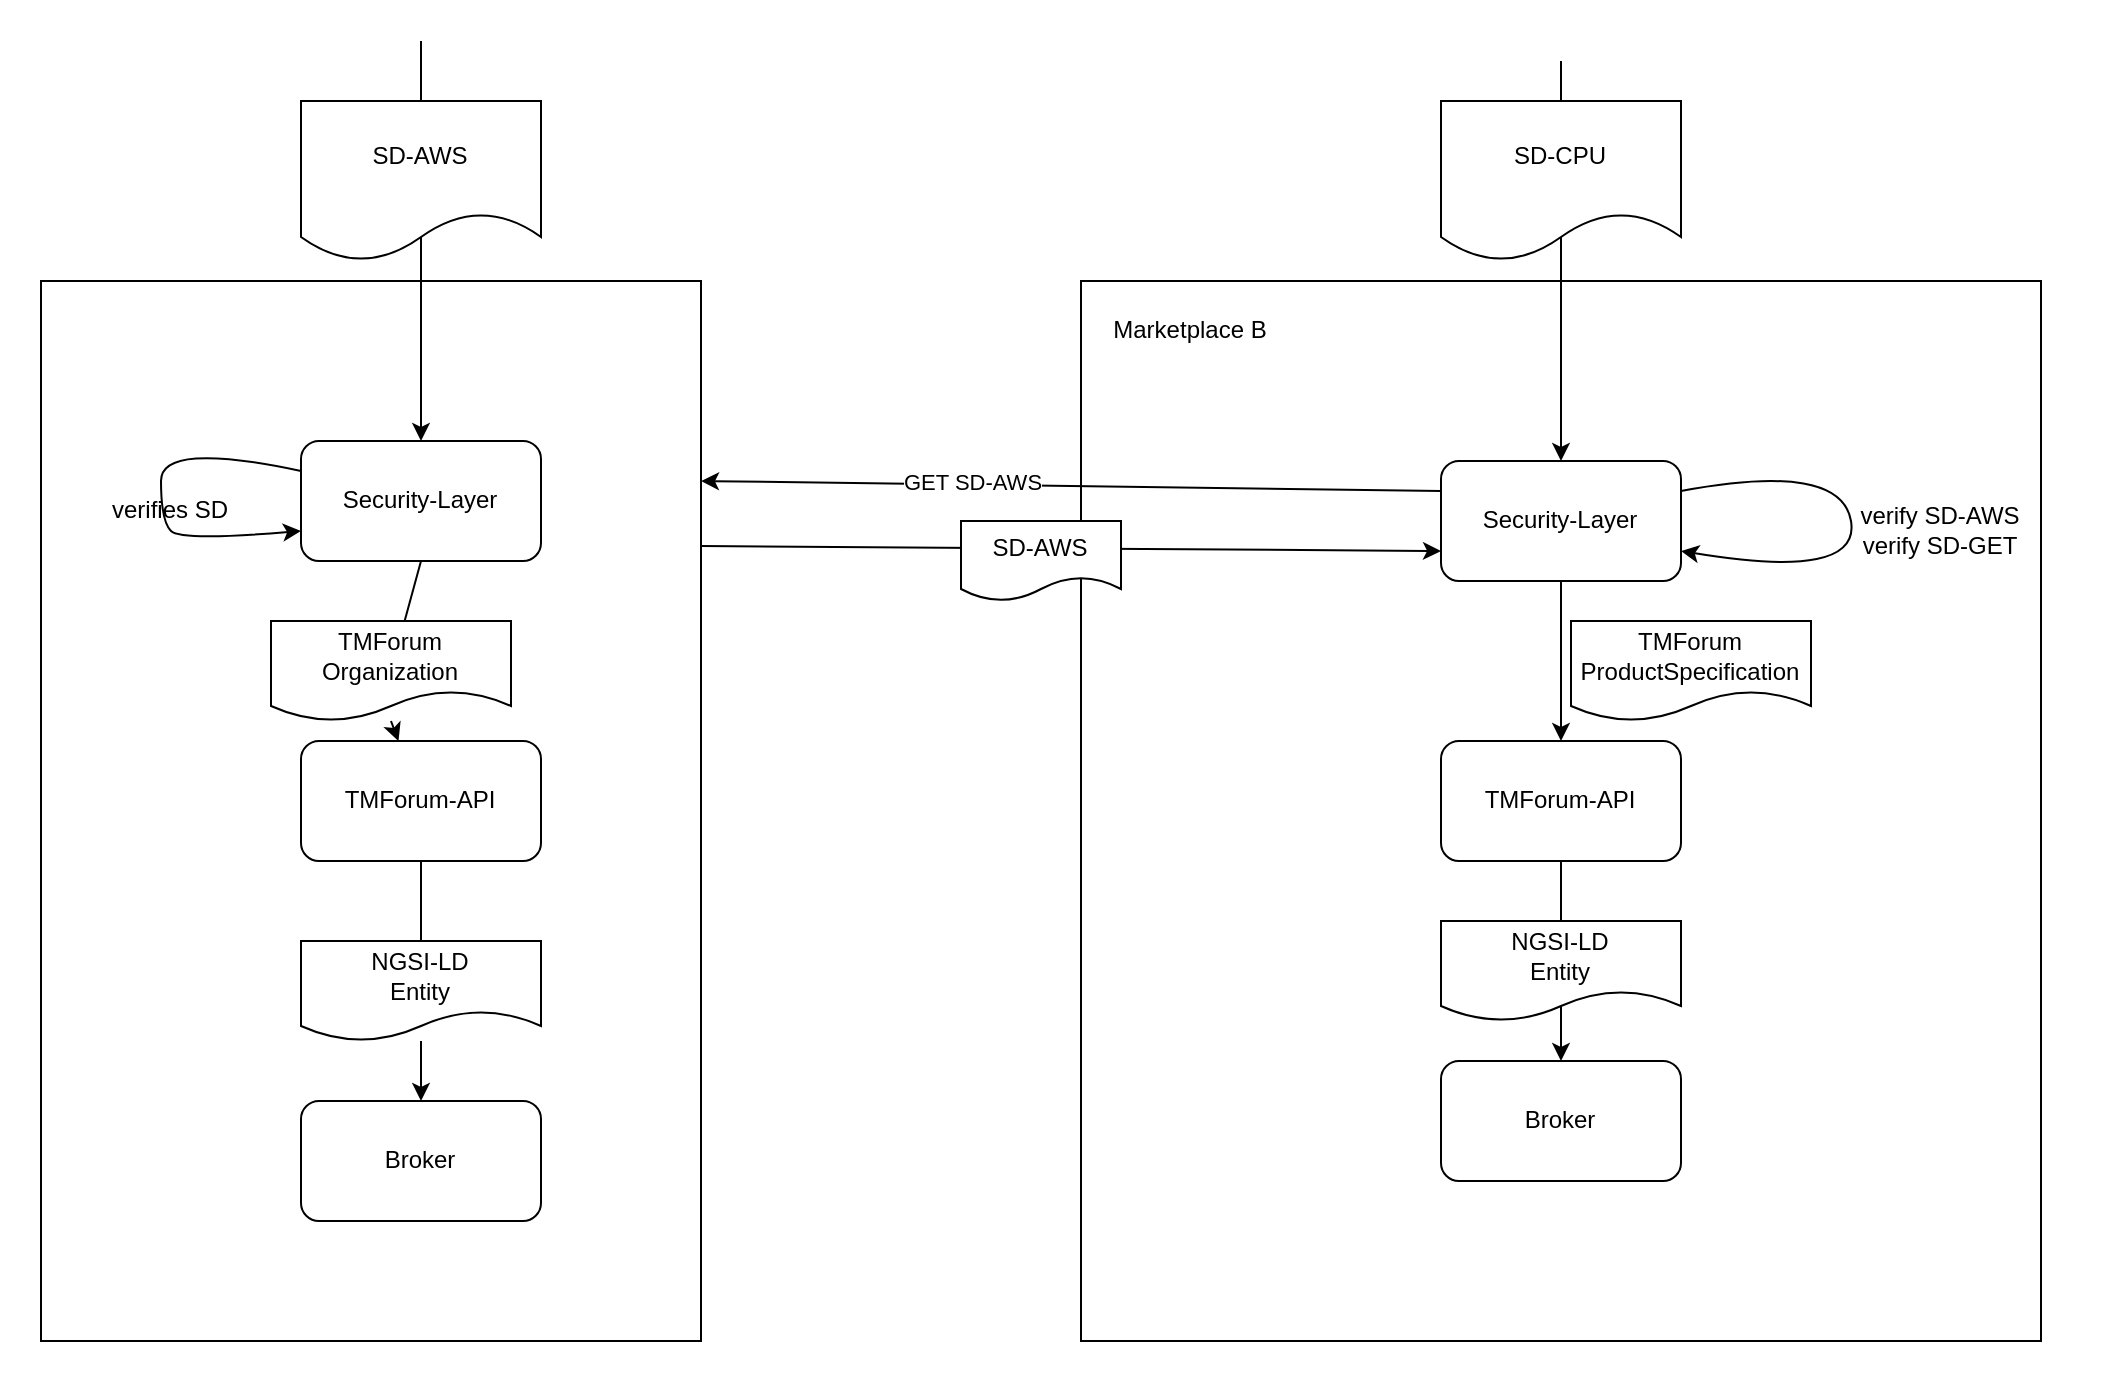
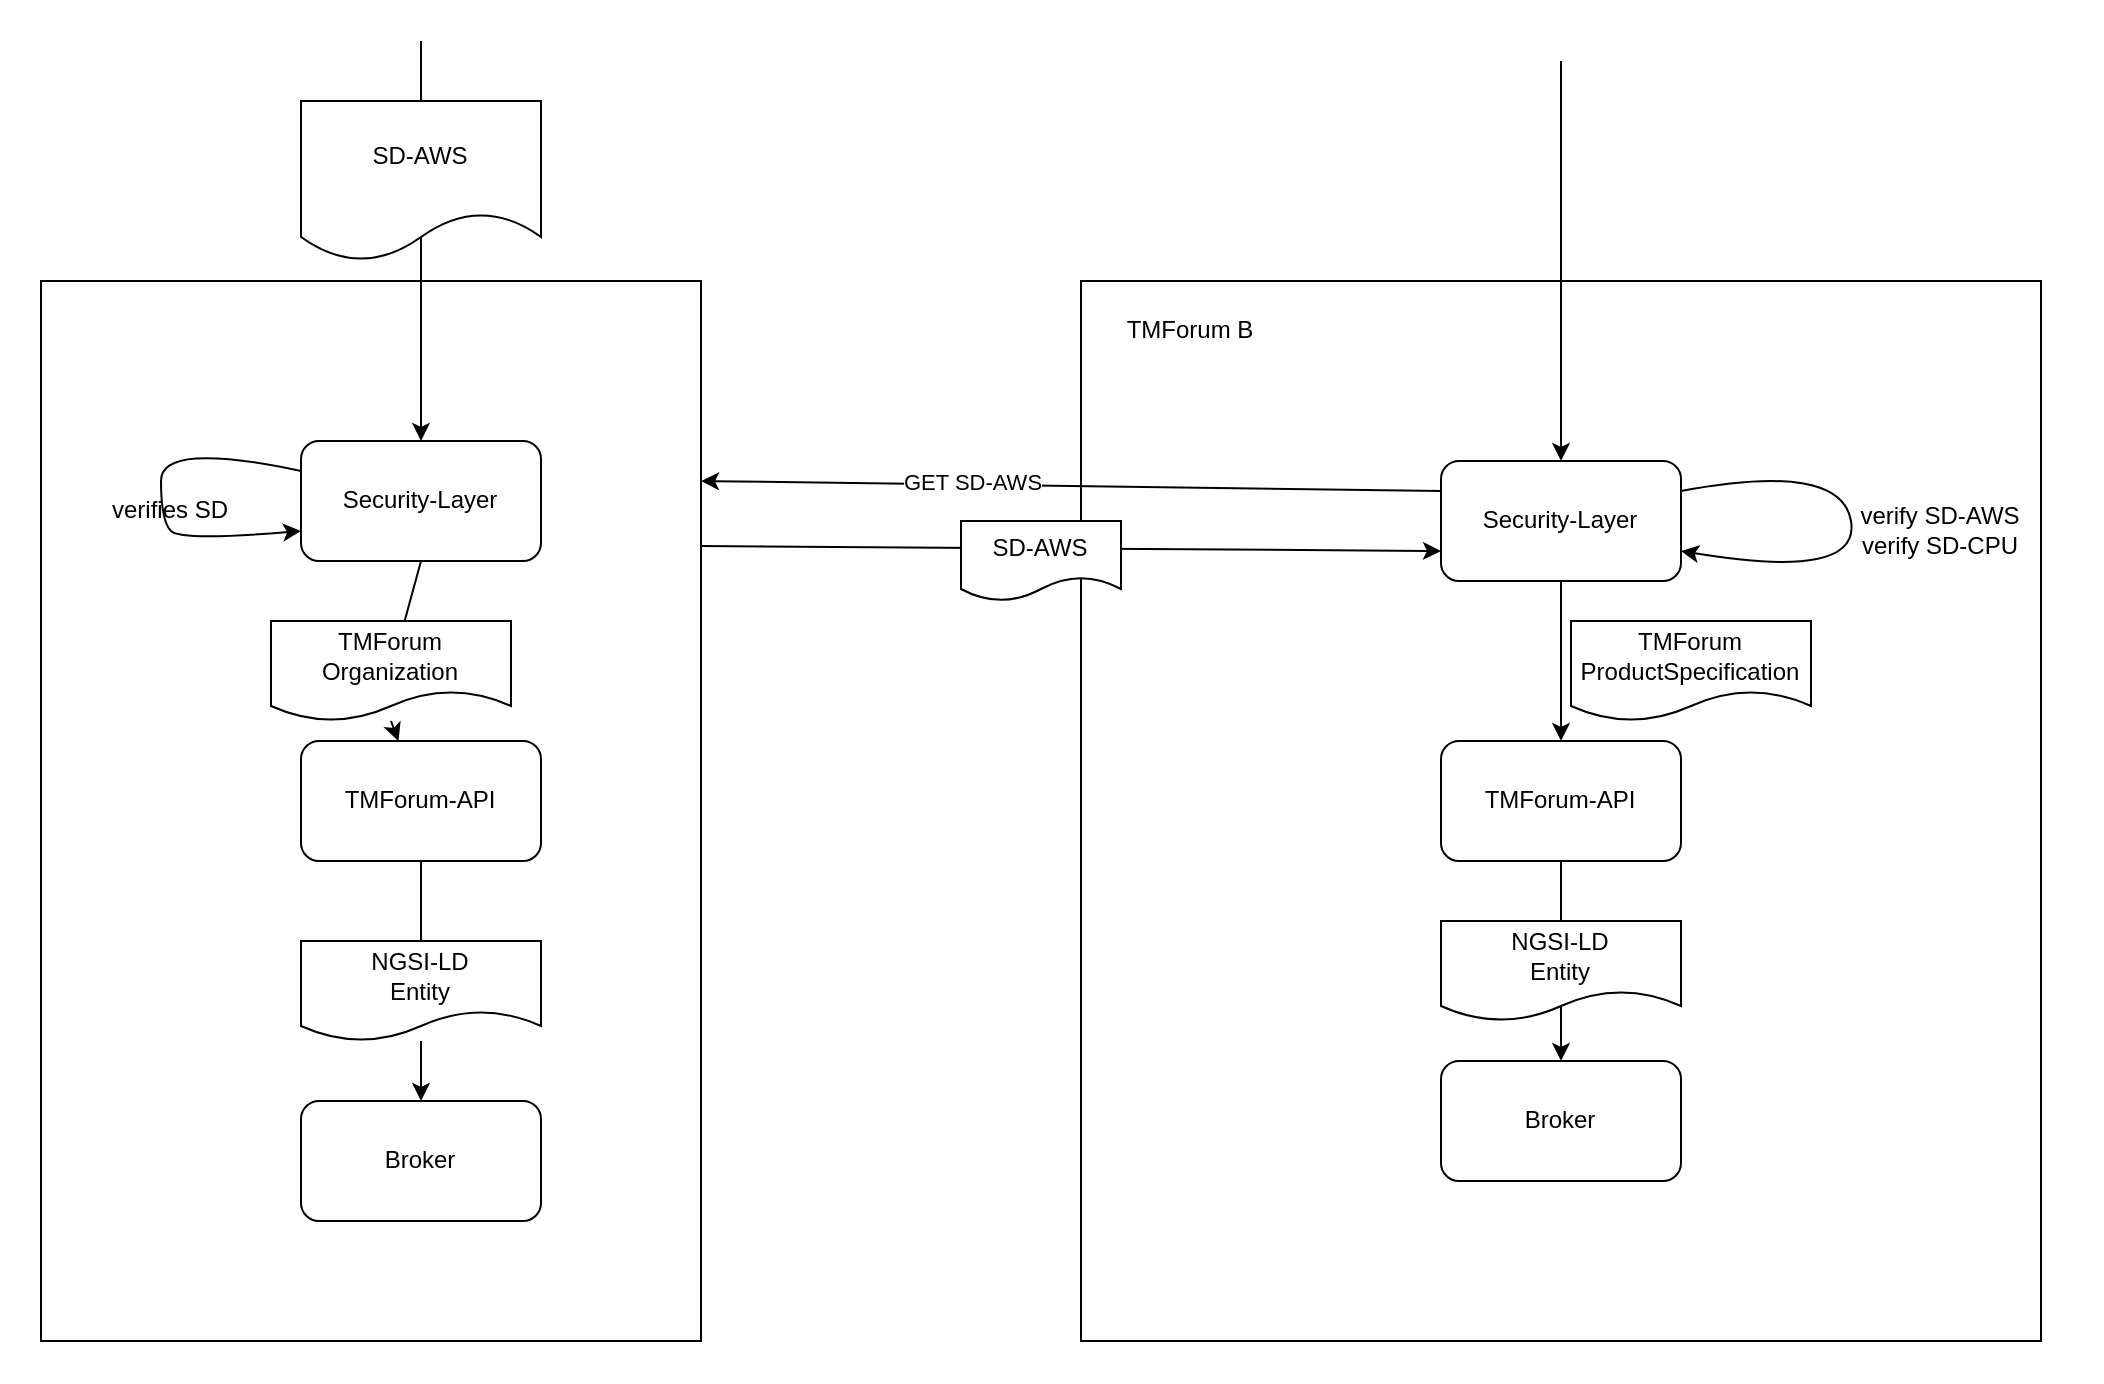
(1561, 181) -> none
(1191, 331) -> (1191, 331)
(1941, 531) -> (1941, 531)
